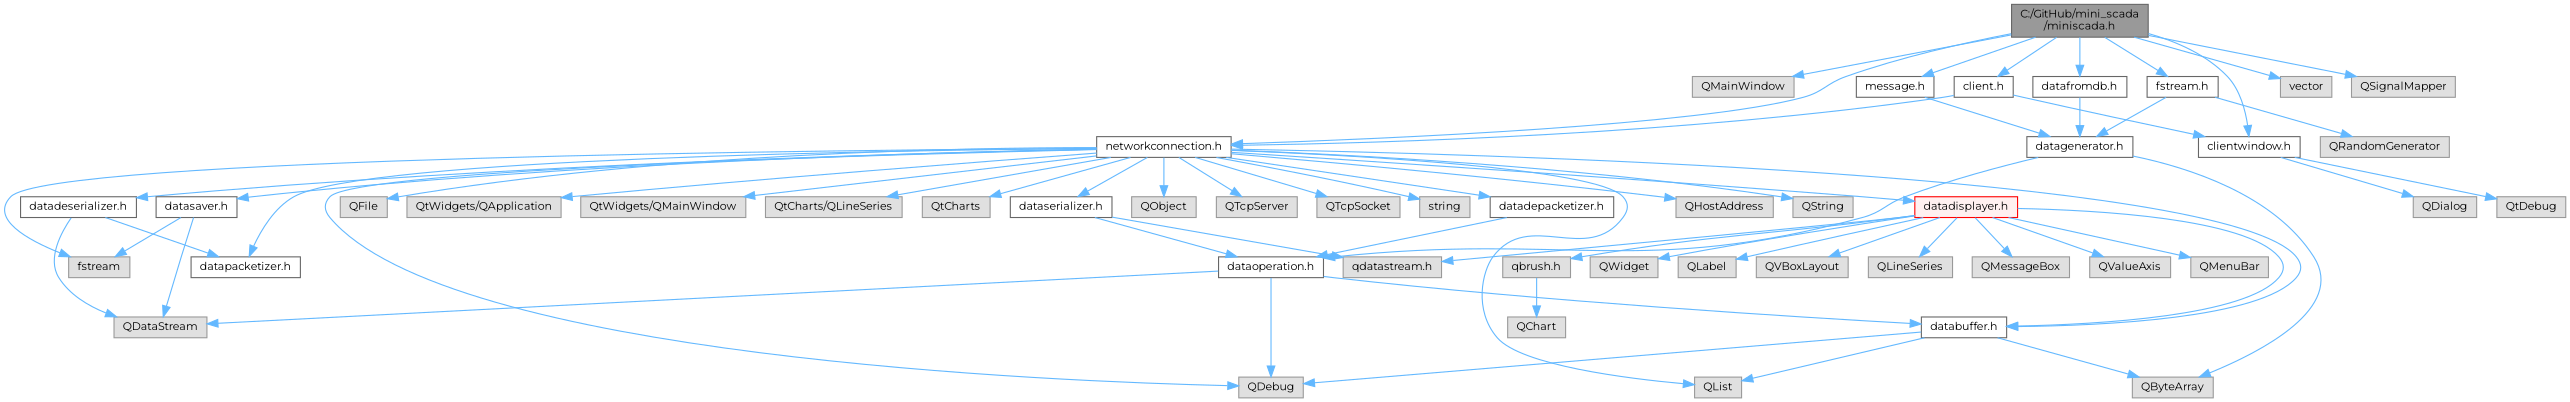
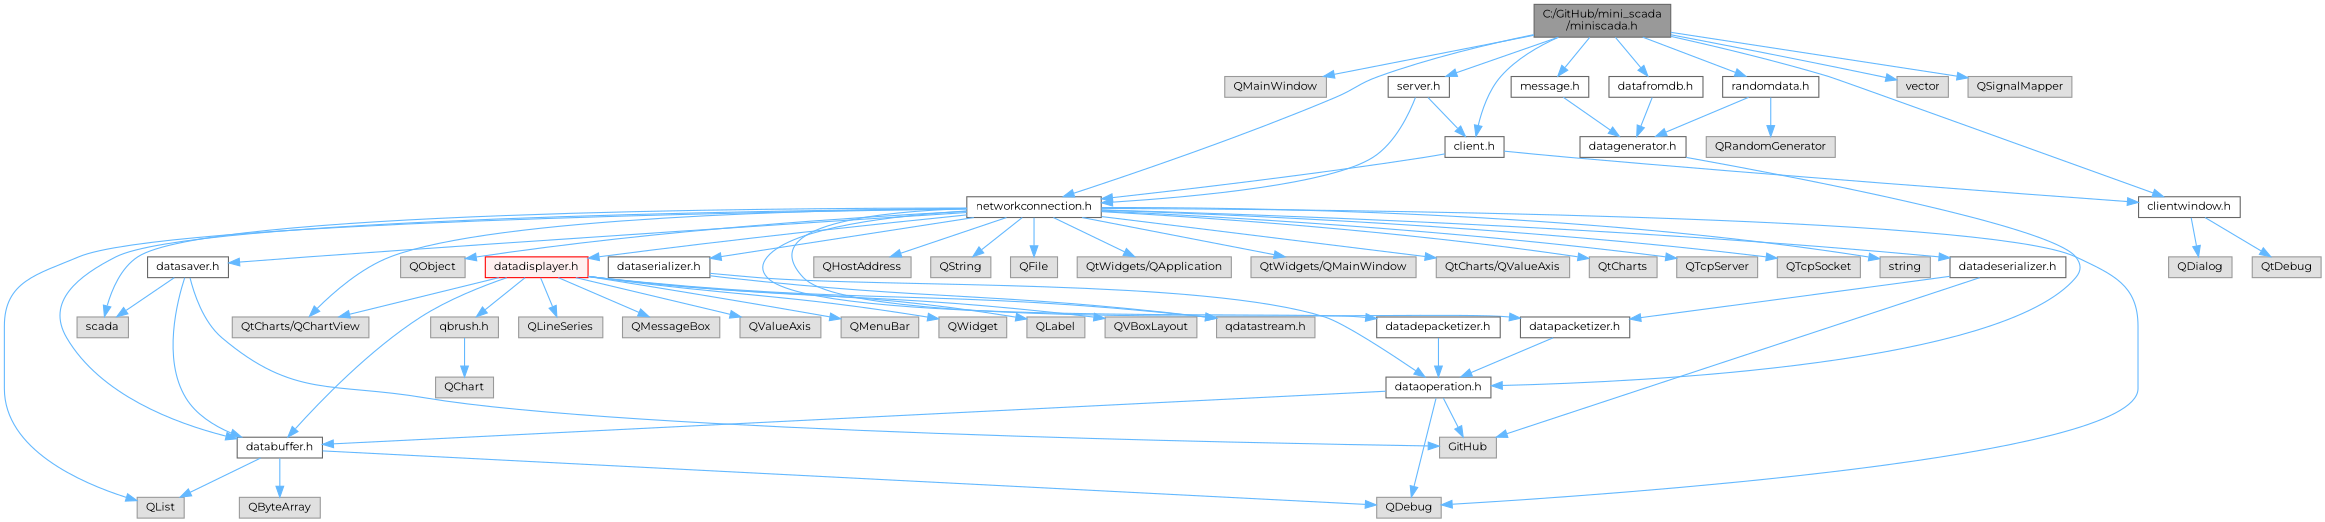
none -> (1419, 87)
(2183, 87) -> (1771, 87)
(834, 207) -> (1503, 267)
(2303, 243) -> none
(99, 267) -> (103, 327)
(160, 327) -> (1468, 448)
none -> (301, 327)
none -> (1512, 355)
none -> (175, 367)
